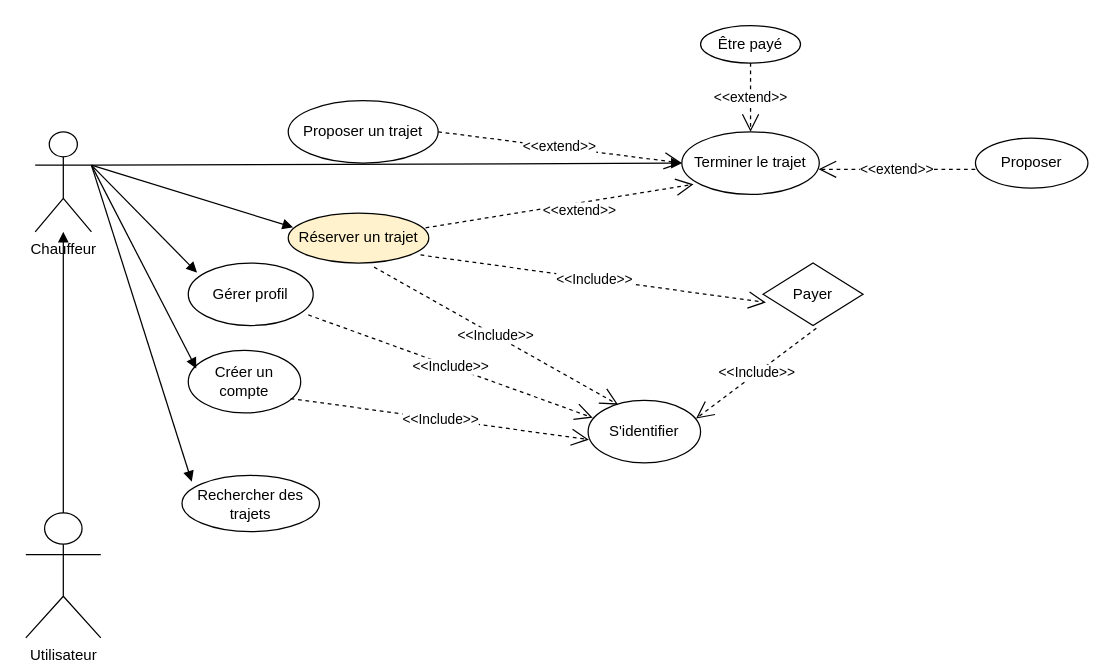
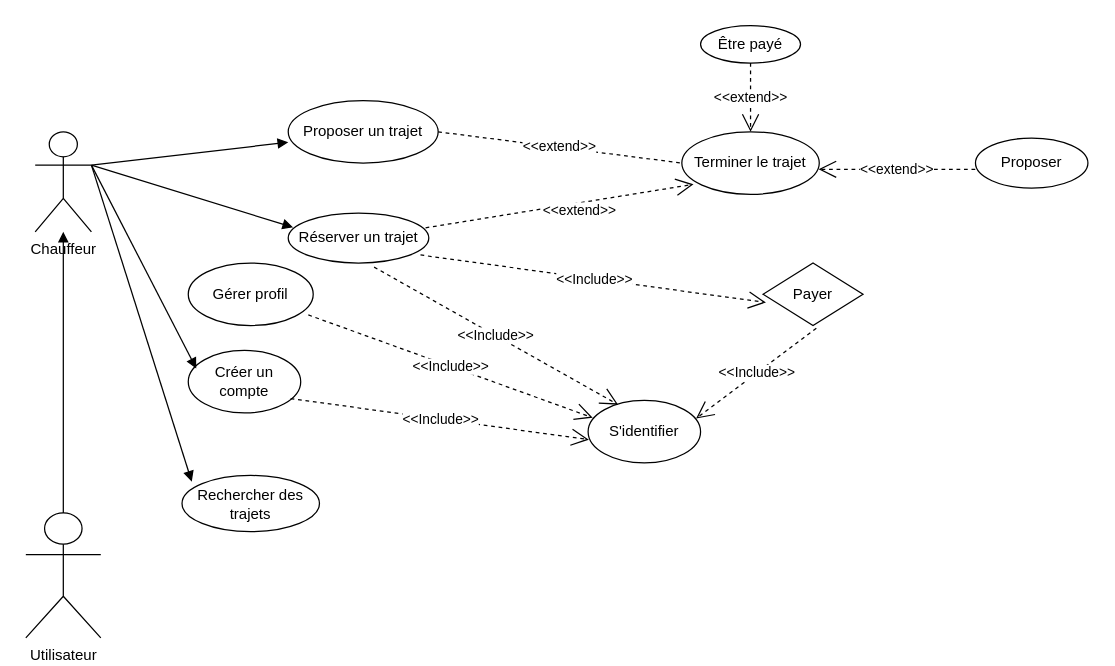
(670, 162) -> (672, 162)
(380, 164) -> (187, 154)
(143, 218) -> none
(358, 238) -> (358, 238)
